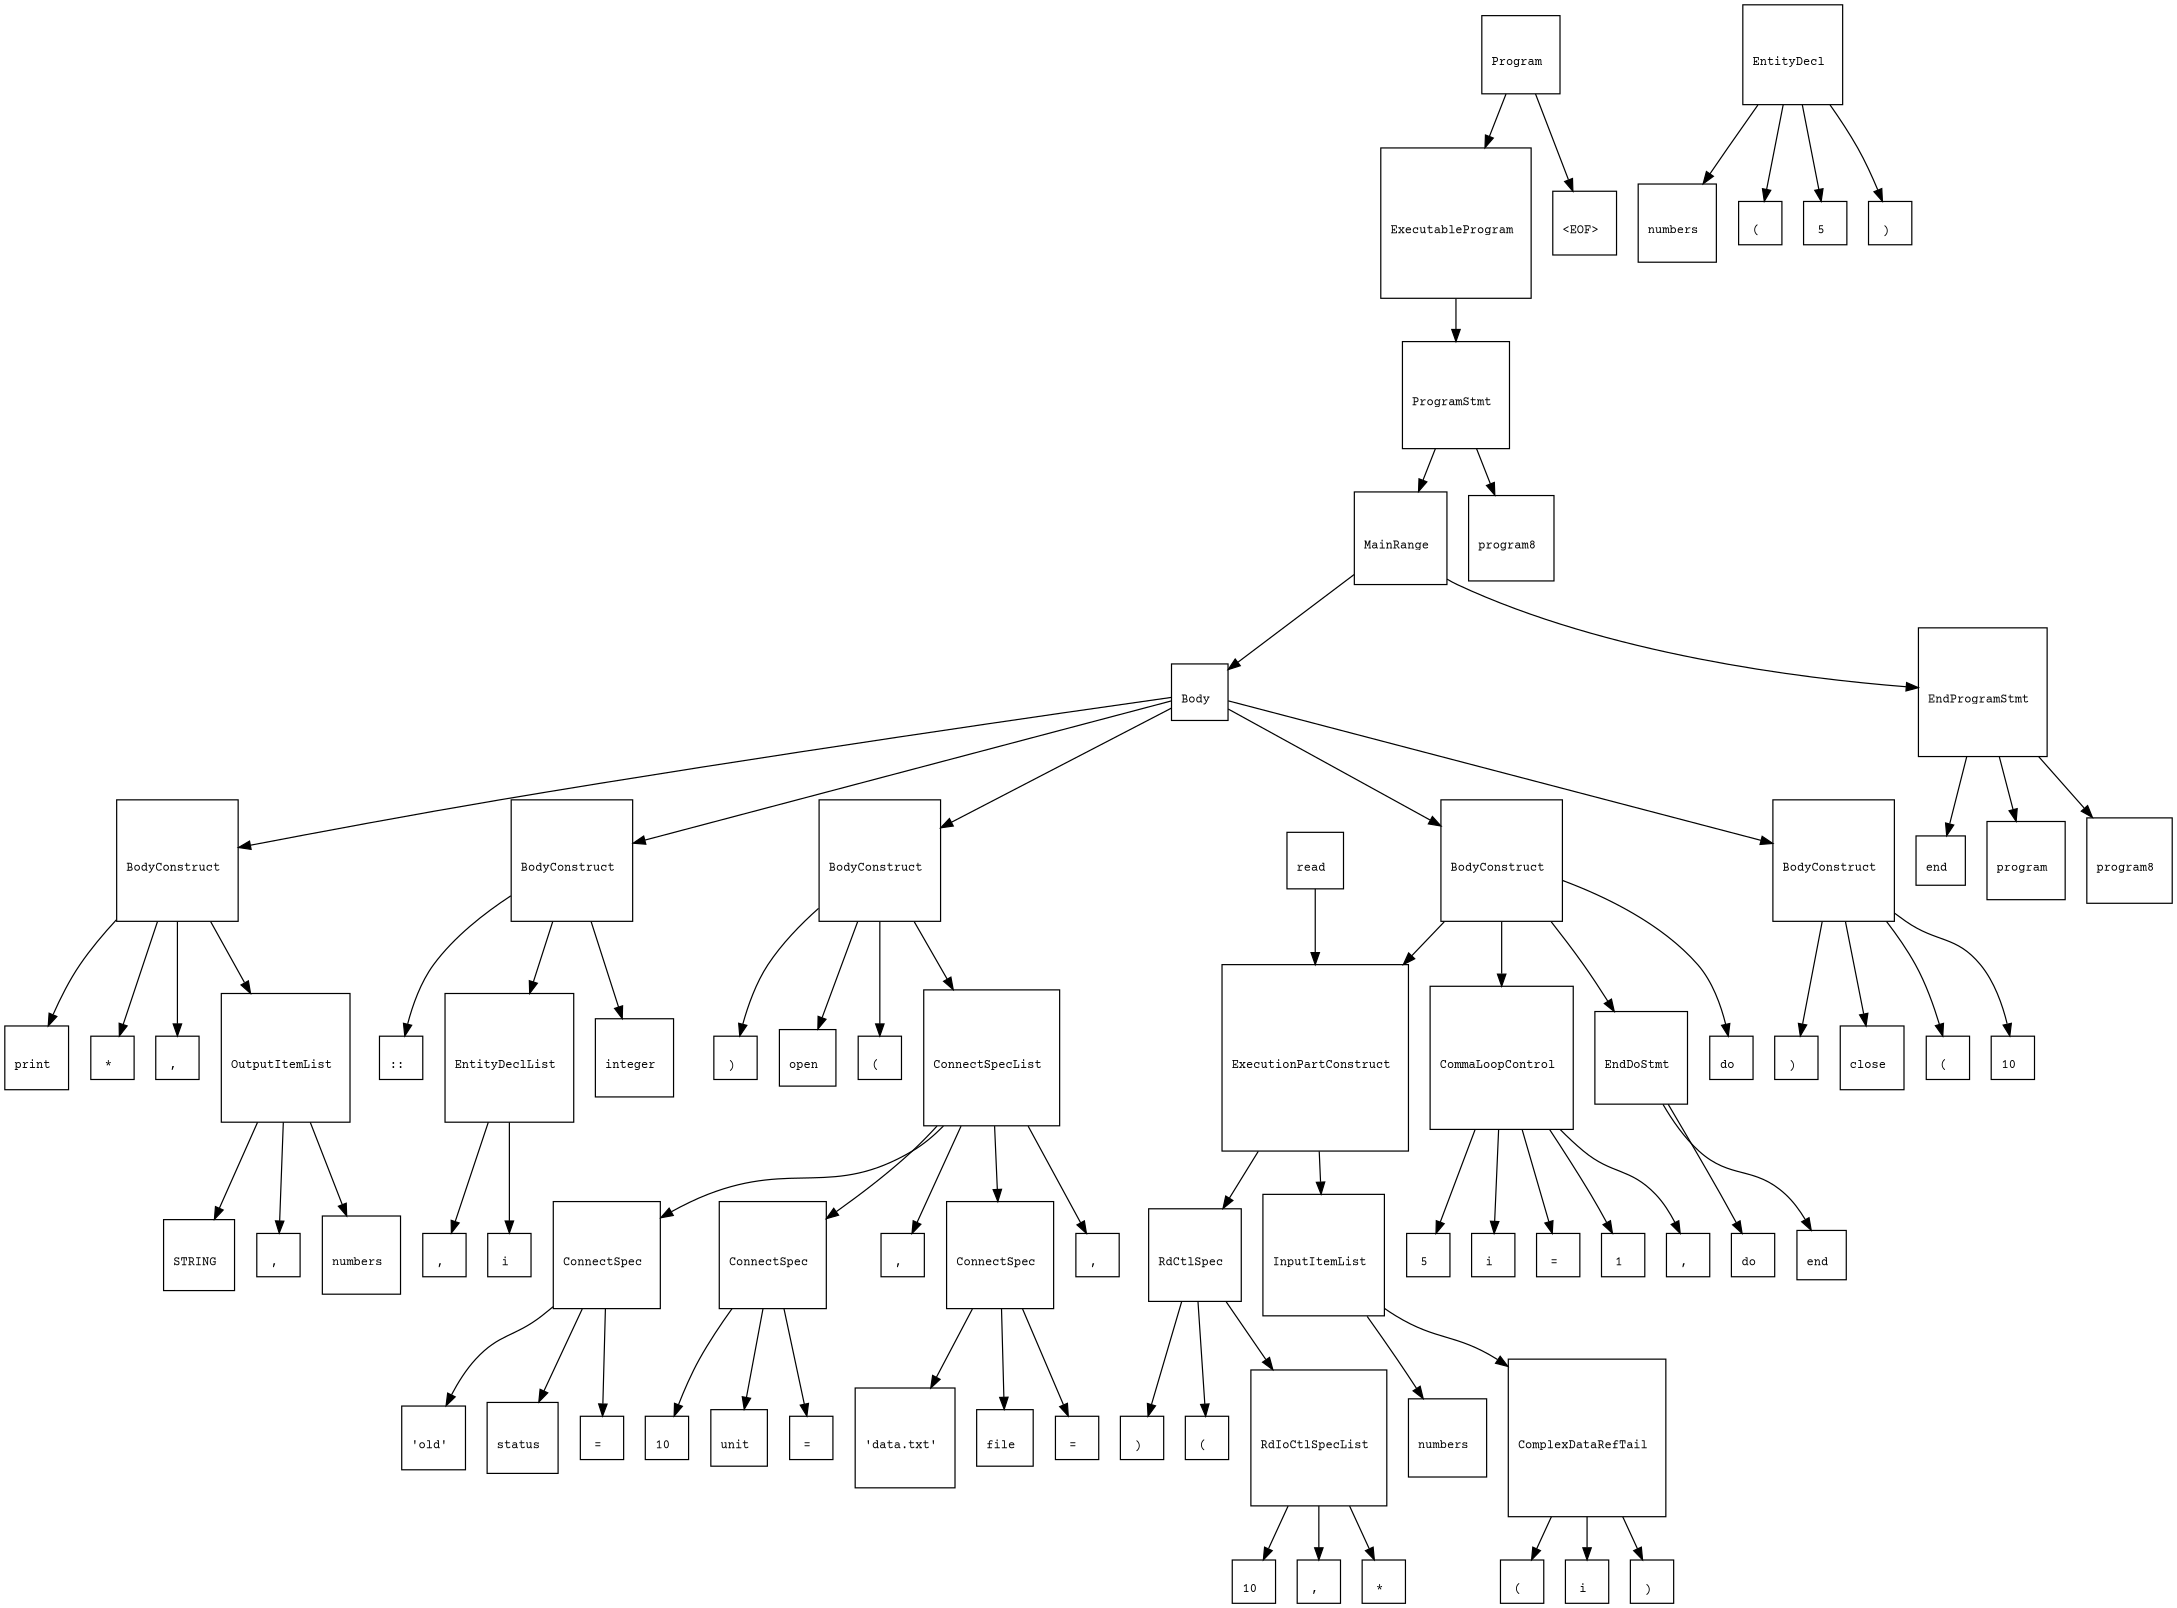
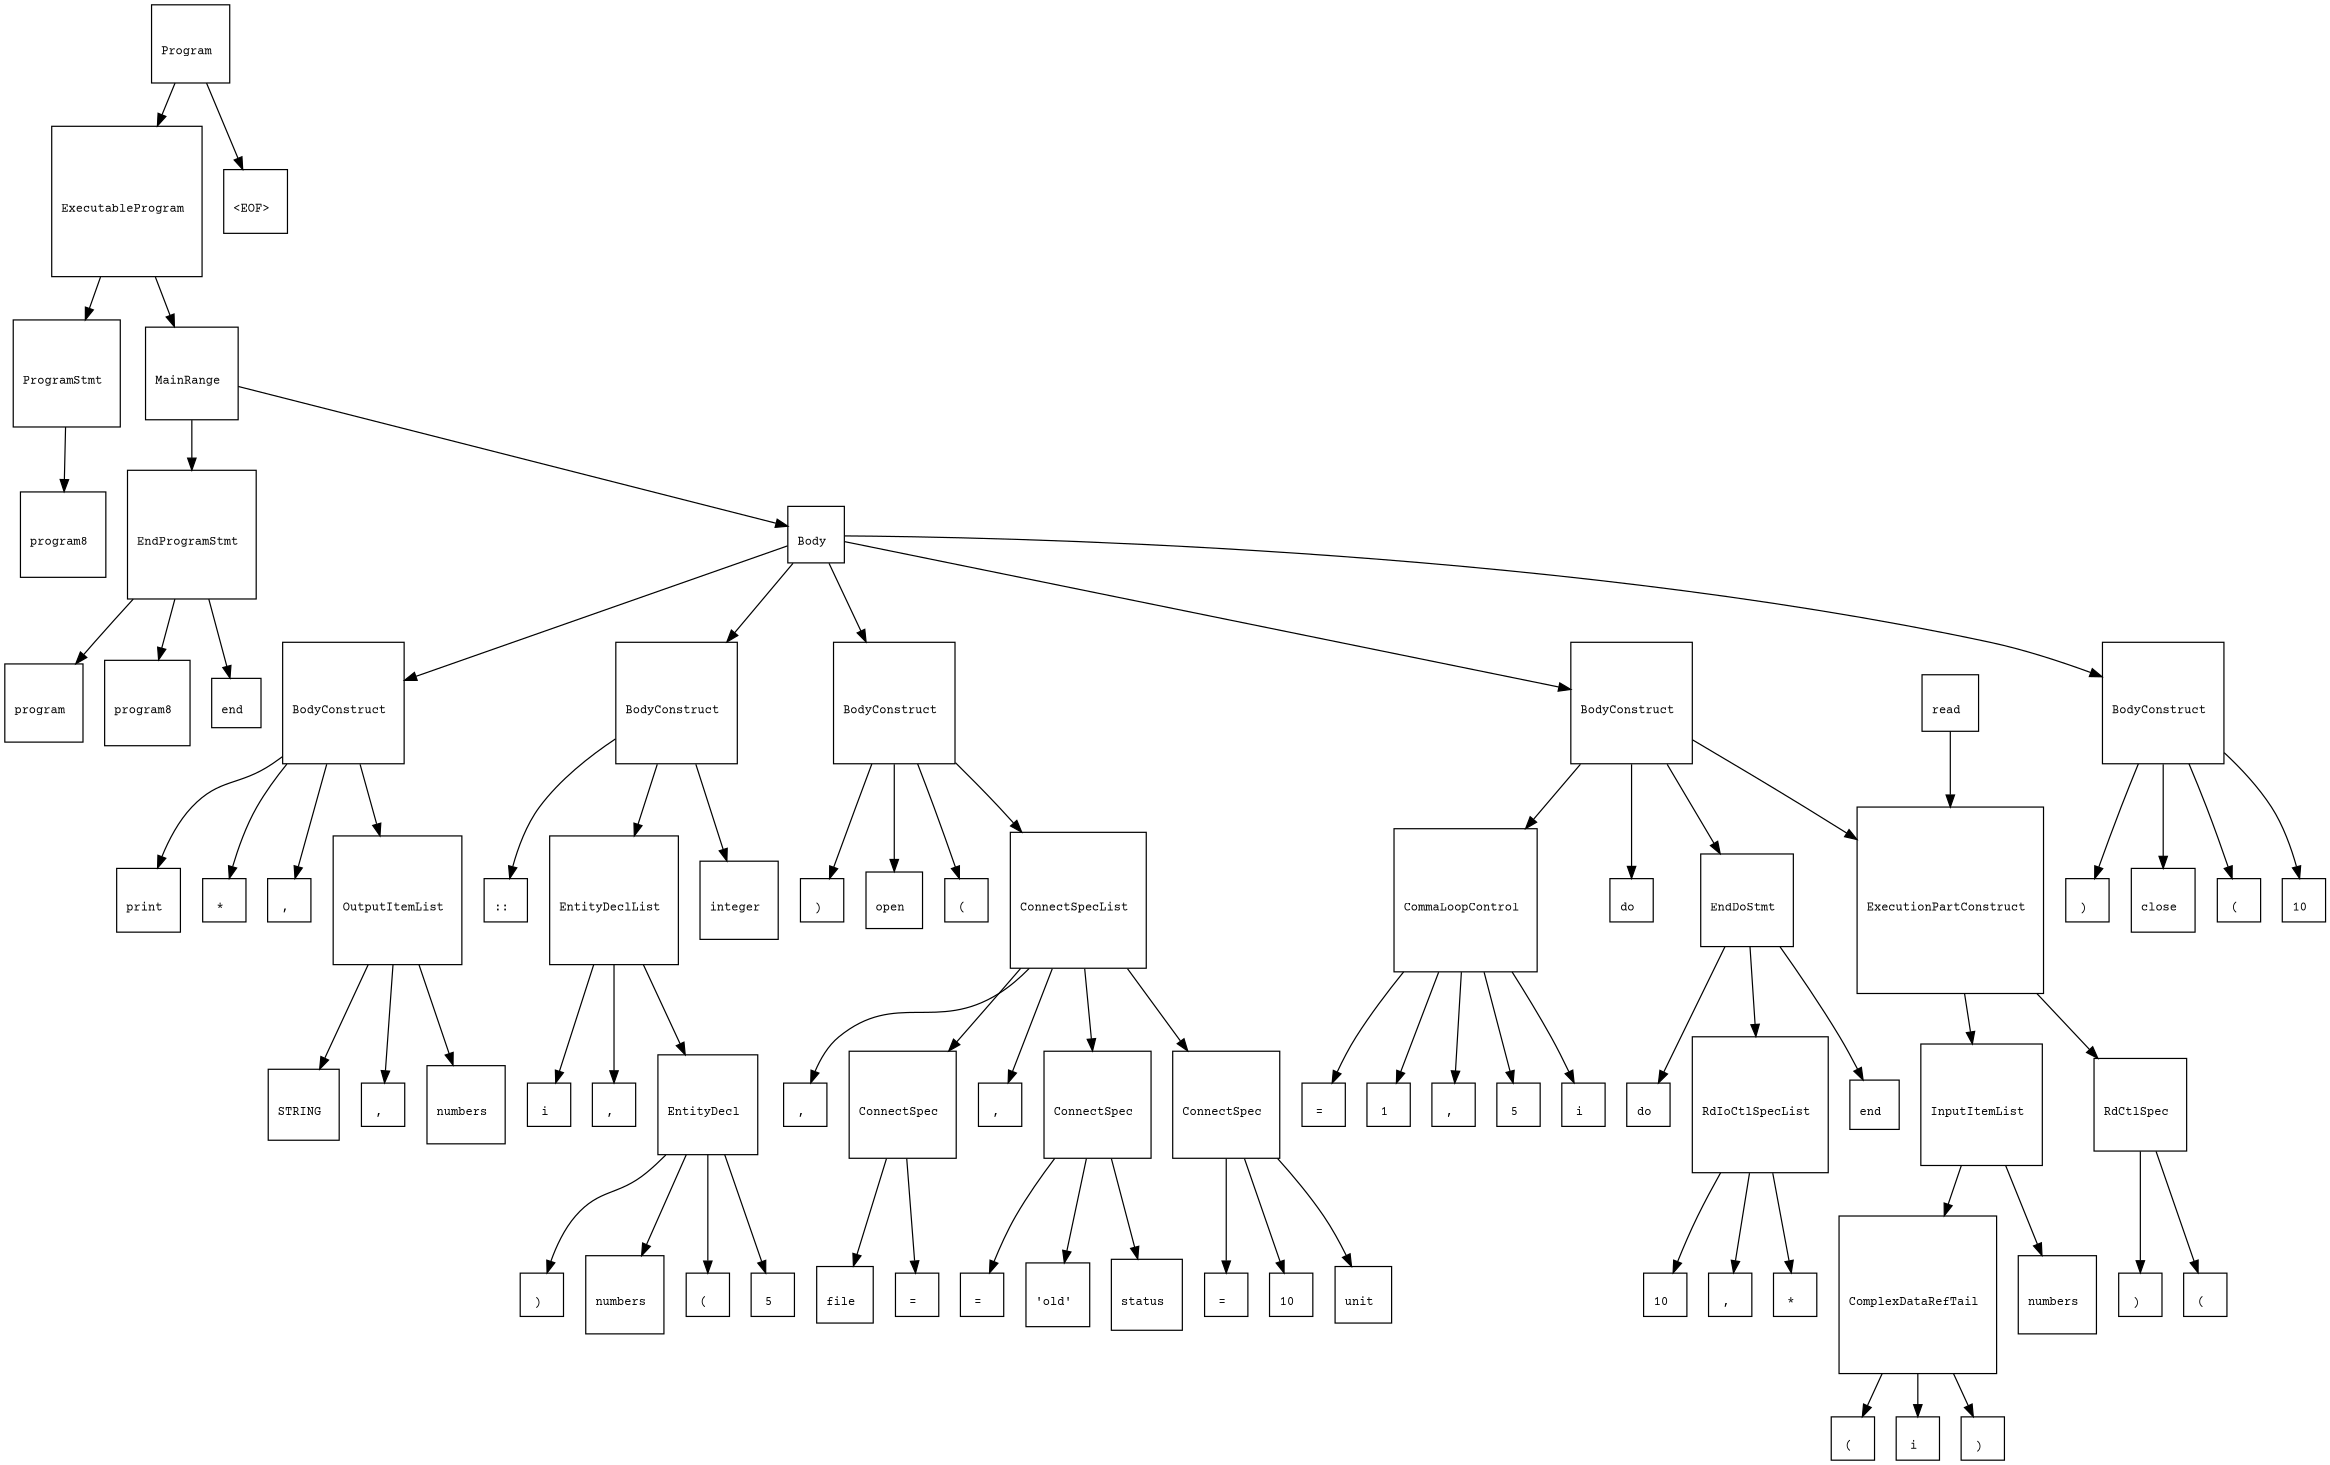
(1429, 464) -> (163, 296)
none -> (662, 1004)
(1246, 1331) -> (1753, 986)
(905, 1438) -> none
